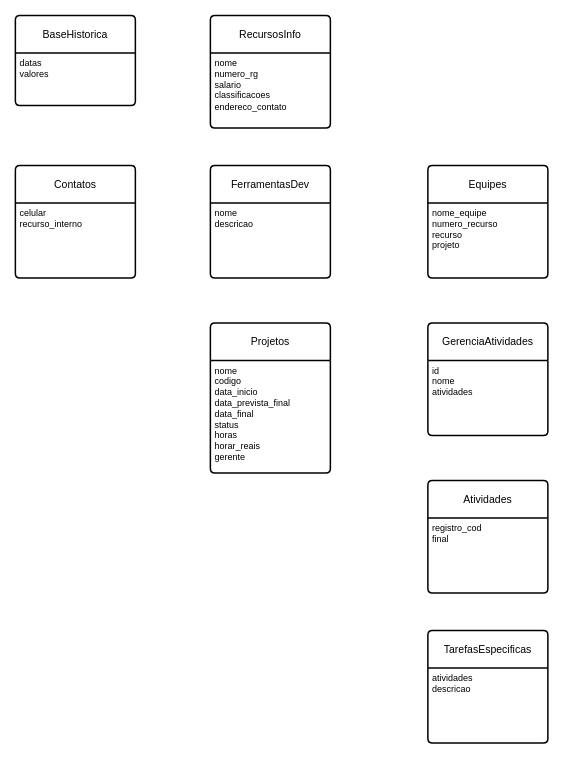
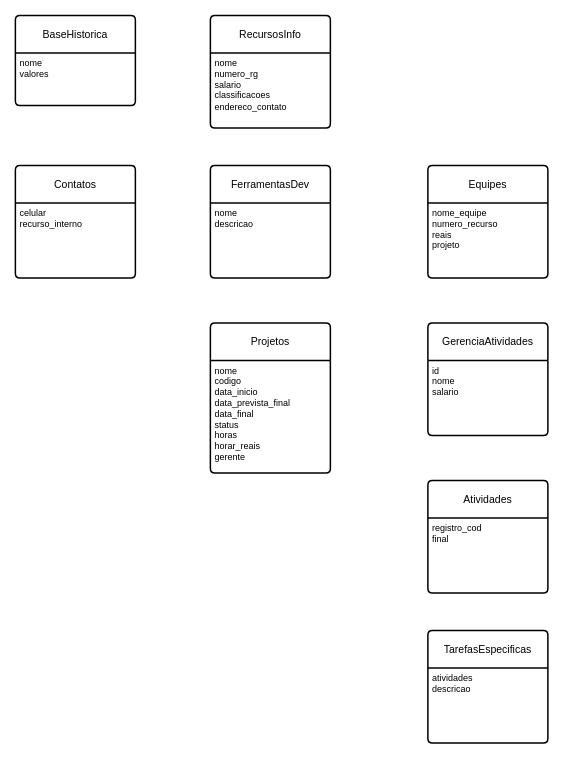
(36, 69) -> (36, 69)
(468, 230) -> (468, 230)
(455, 382) -> (448, 382)
